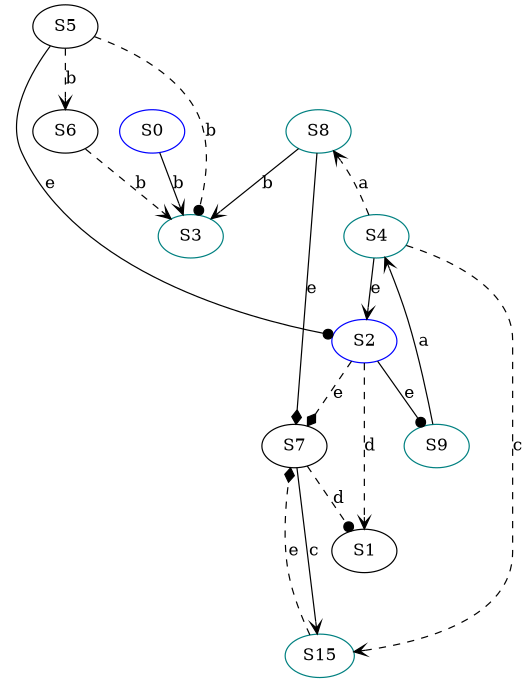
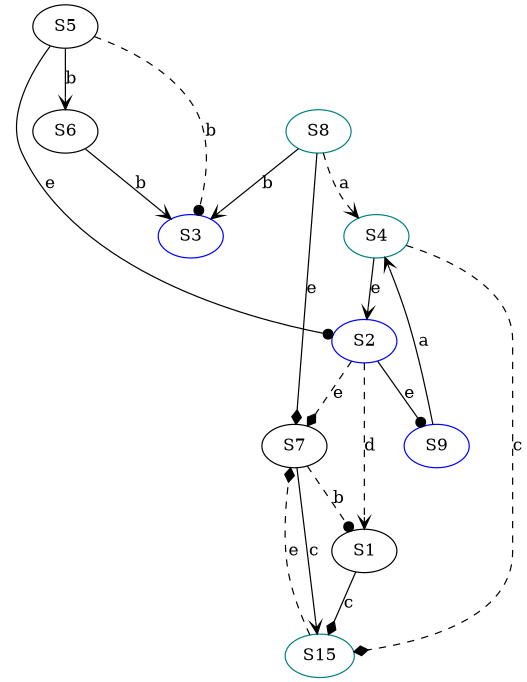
(65, 73) -> (65, 73)
(152, 131) -> none
(124, 180) -> (124, 180)
(356, 187) -> (334, 182)
(191, 236) -> (191, 236)
(437, 446) -> (437, 446)
(513, 466) -> (513, 466)
(339, 498) -> (339, 498)
none -> (345, 597)
